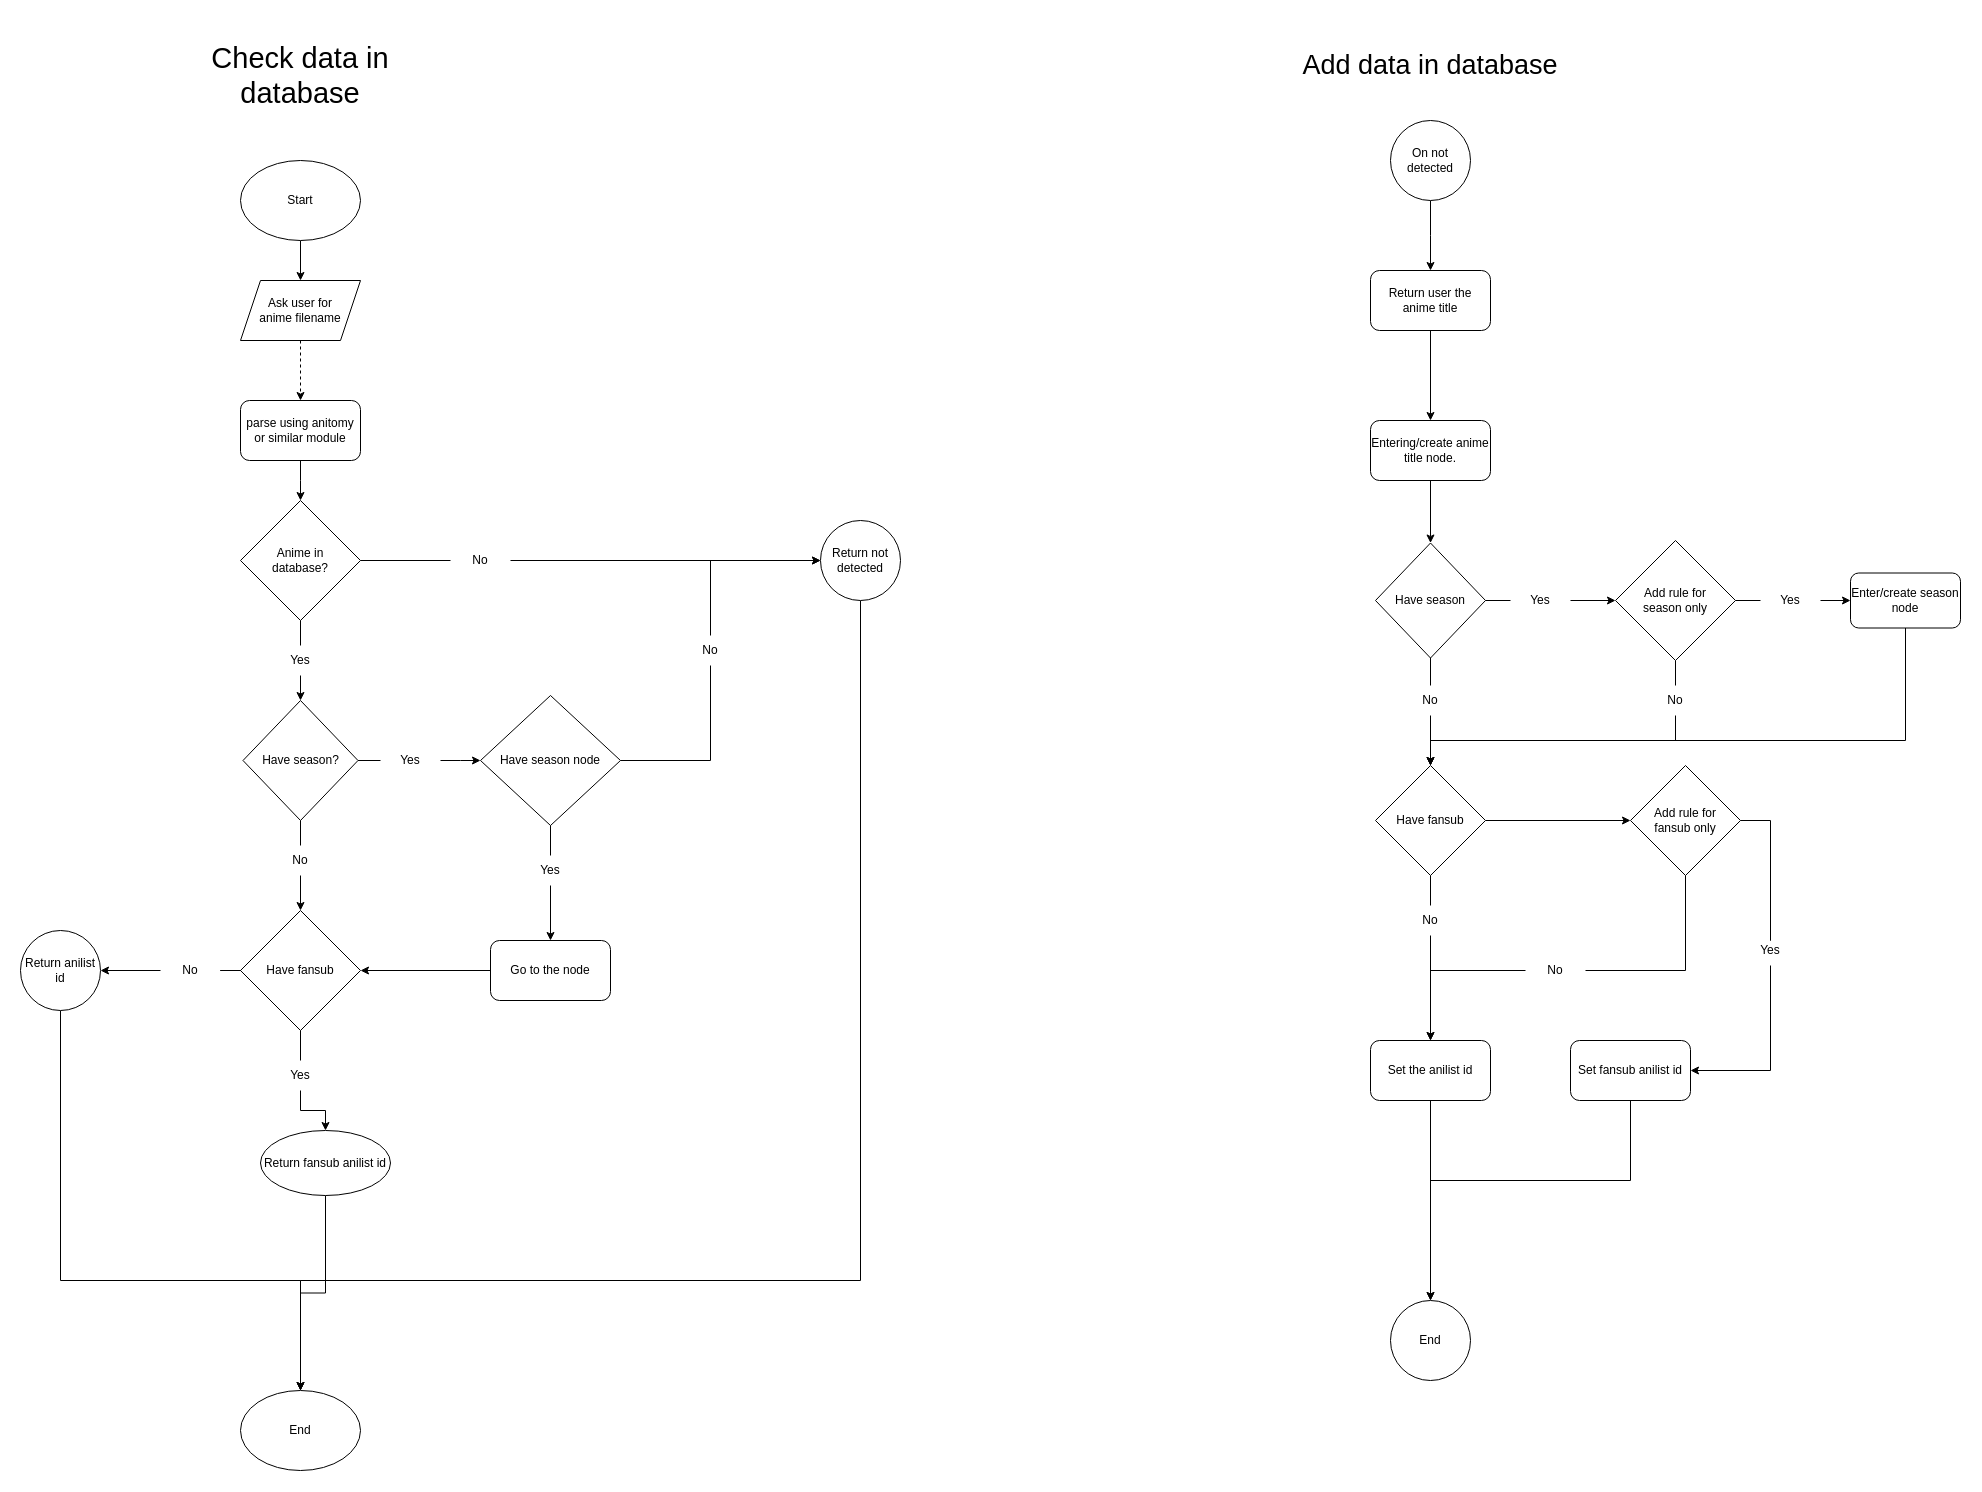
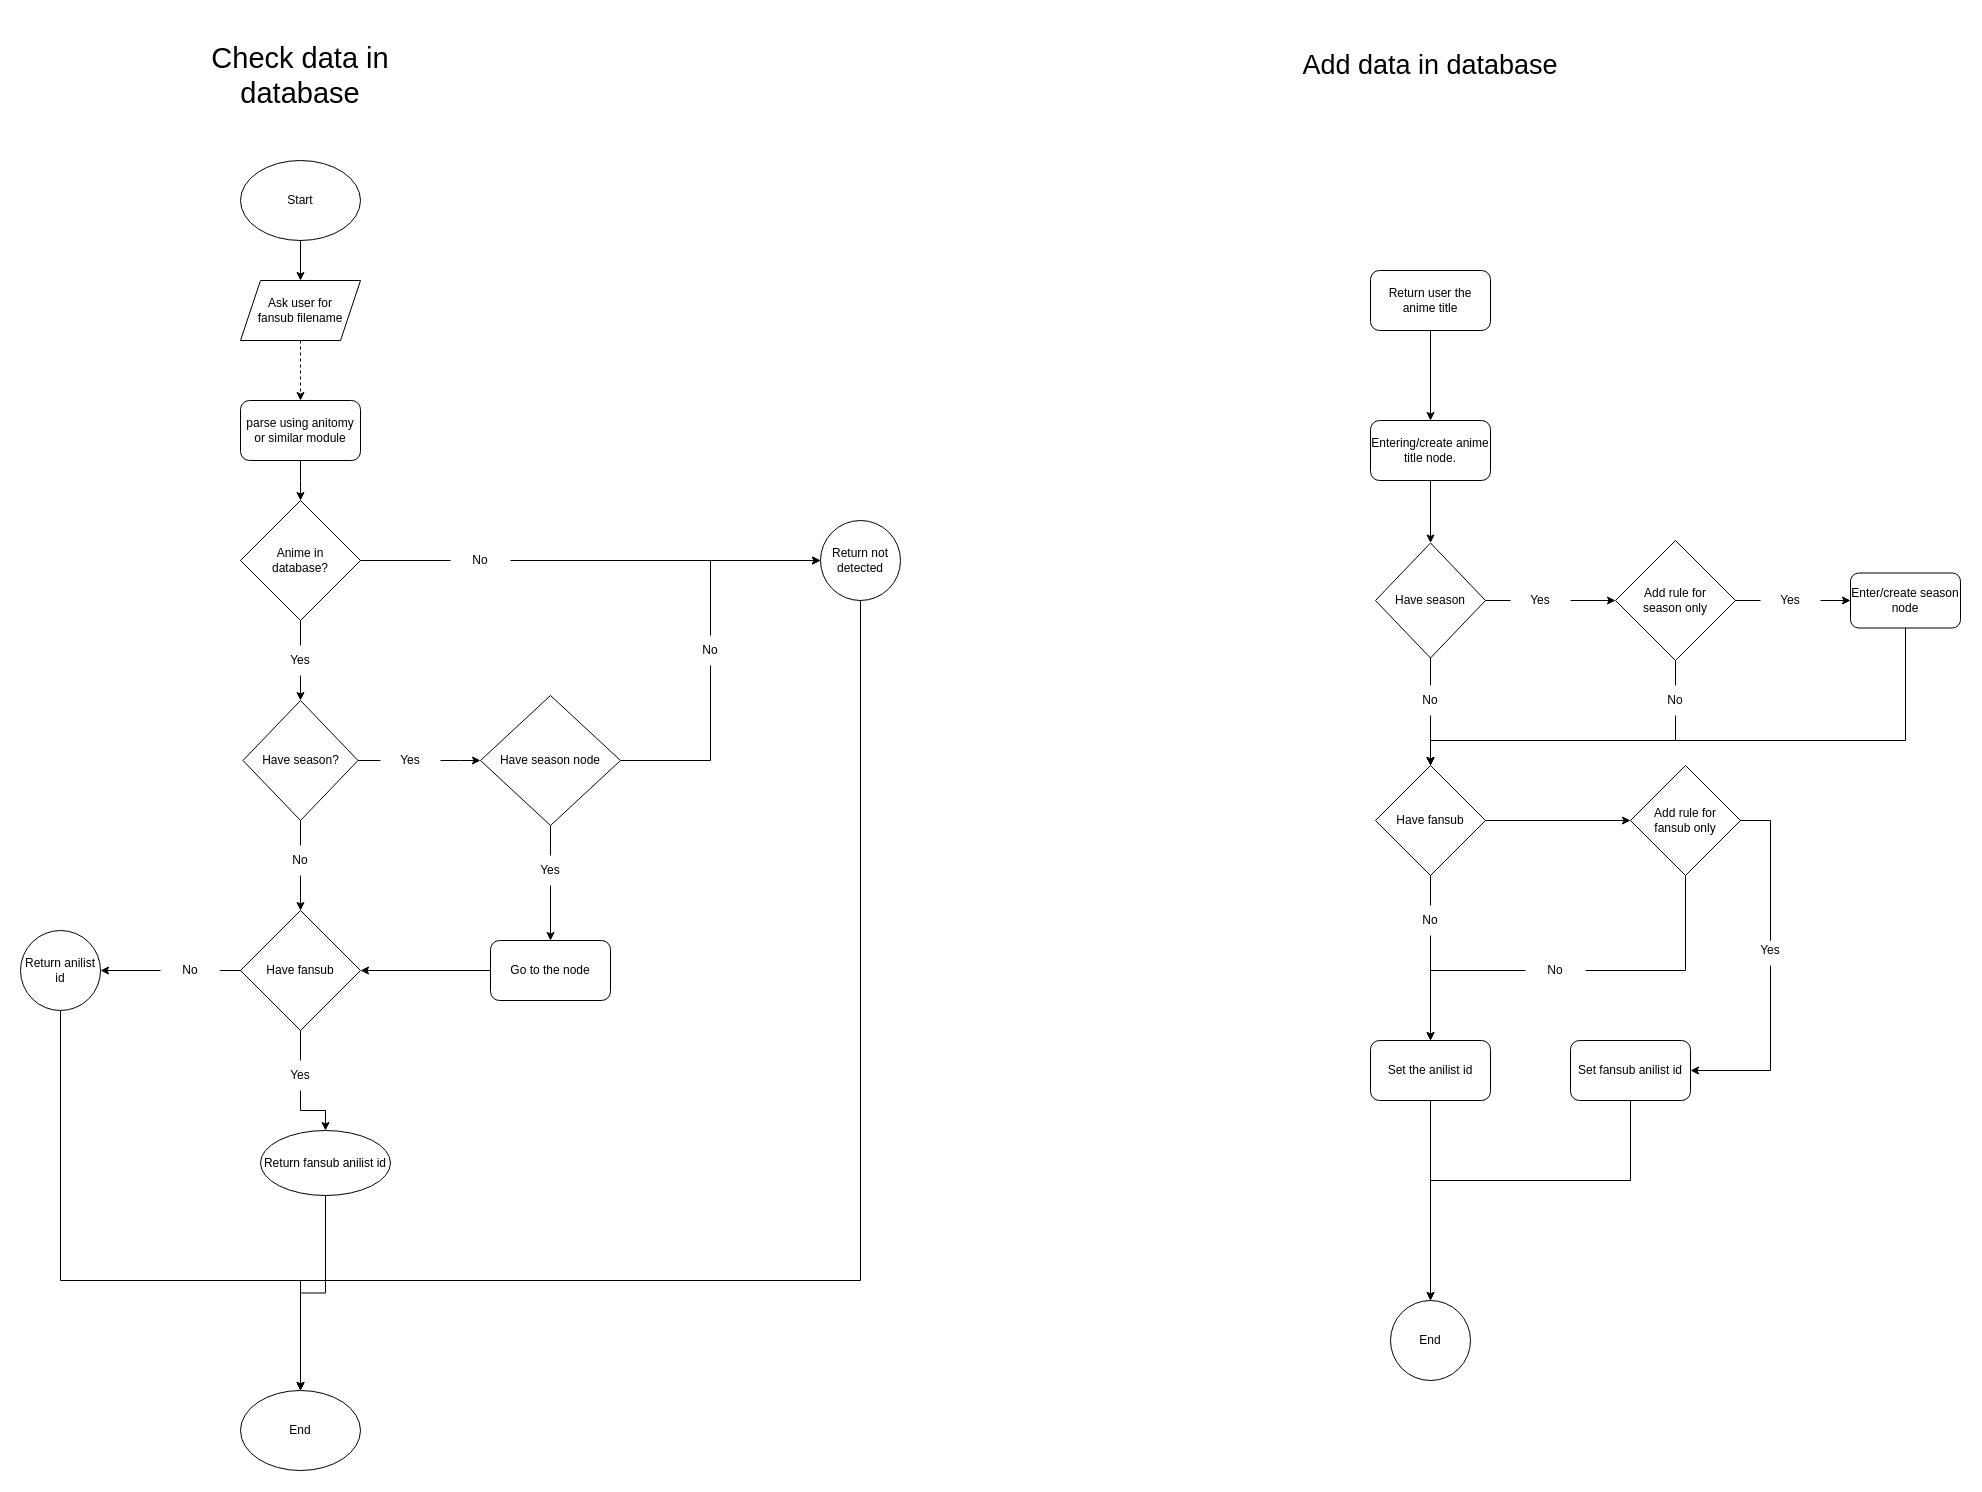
(1431, 161) -> none
(1431, 232) -> none
(301, 311) -> (301, 311)
